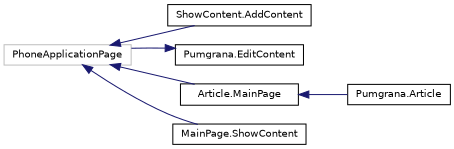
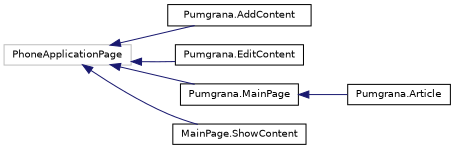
(239, 15) -> (239, 15)
(148, 48) -> (158, 62)
(239, 95) -> (239, 95)
